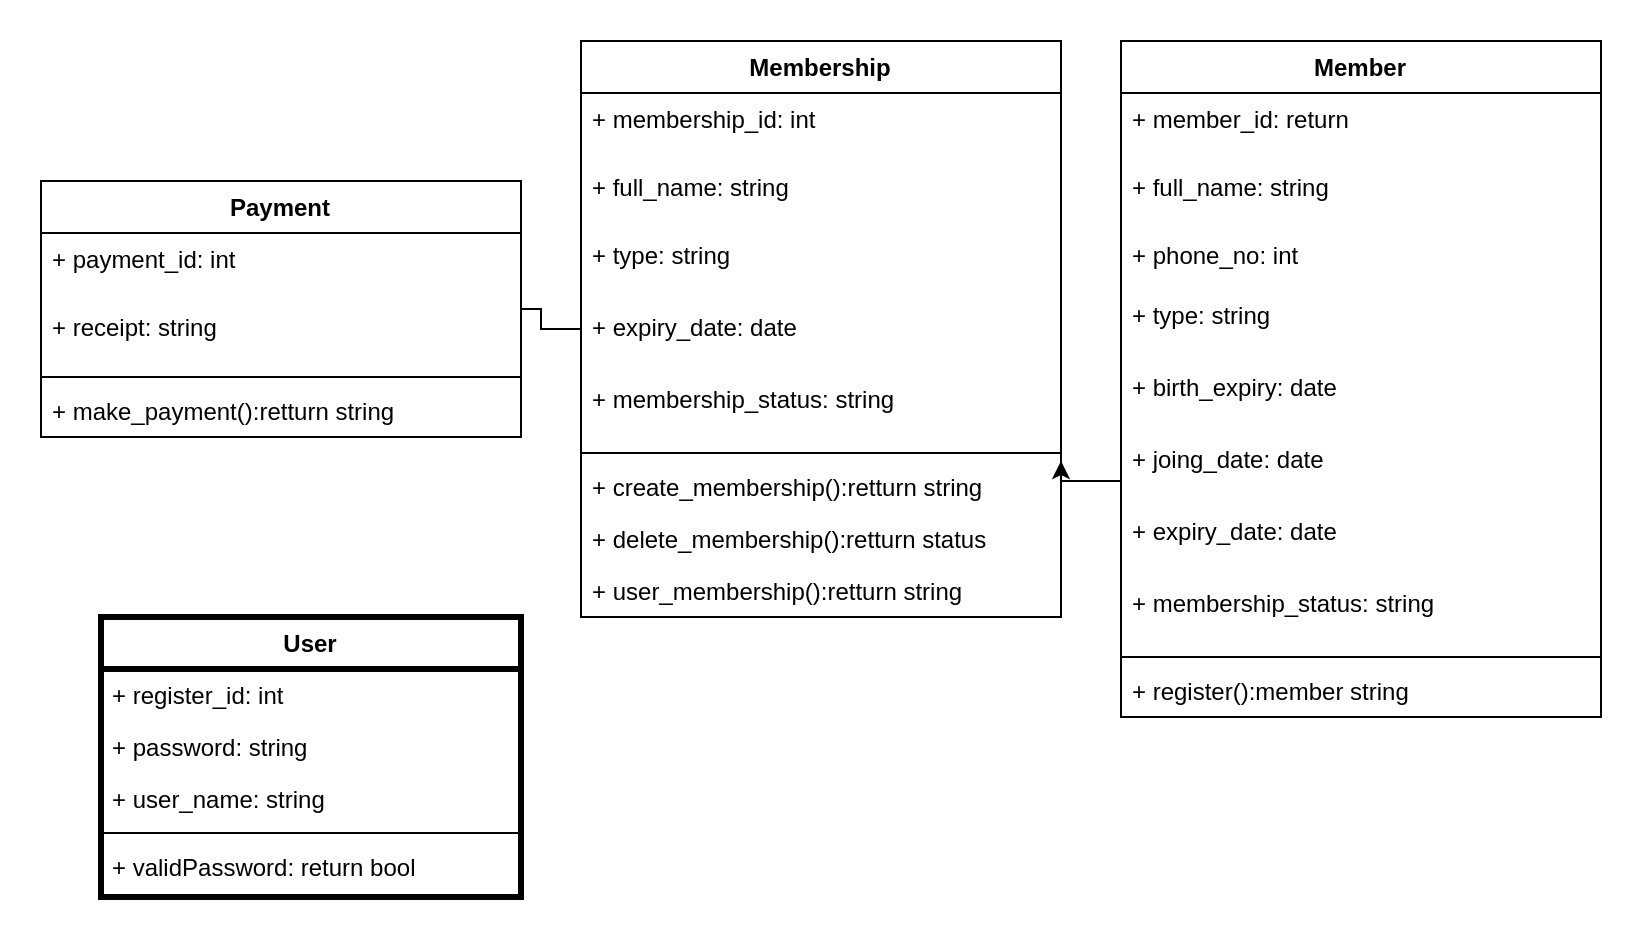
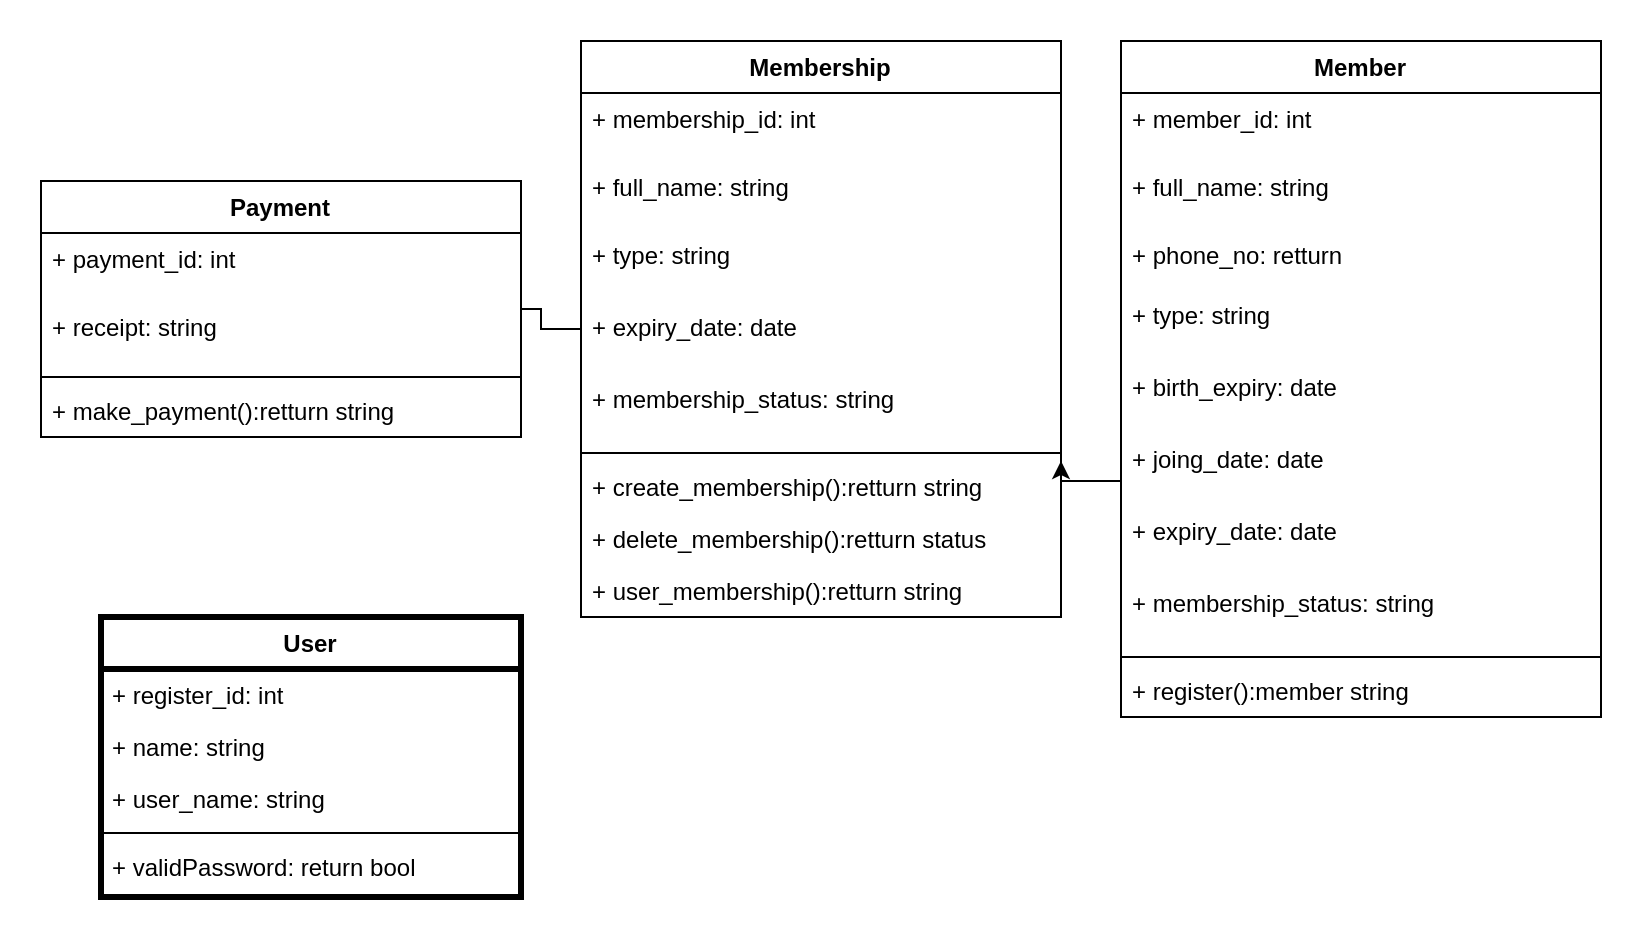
(1247, 120) -> (1224, 120)
(1220, 256) -> (1250, 256)
(220, 748) -> (194, 748)
